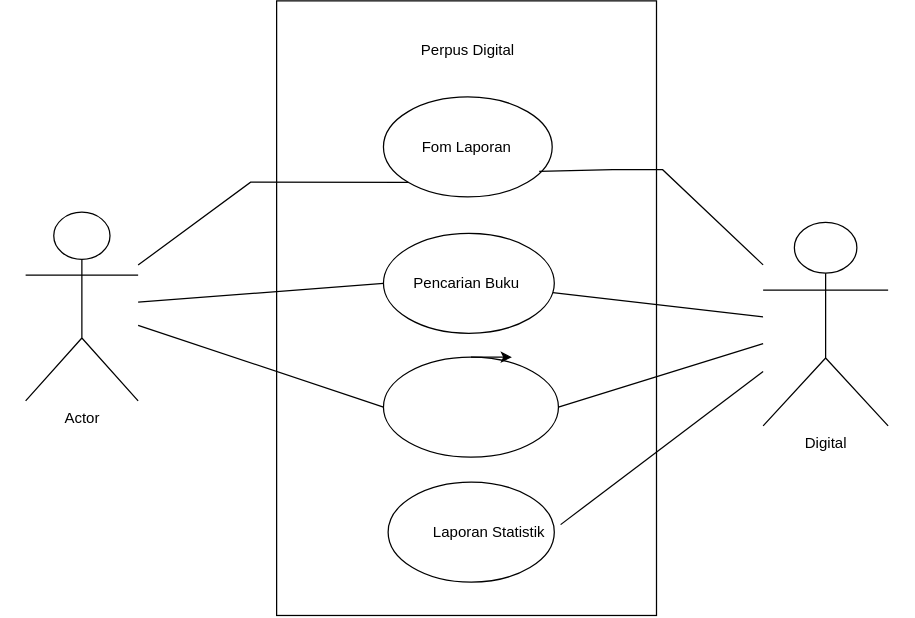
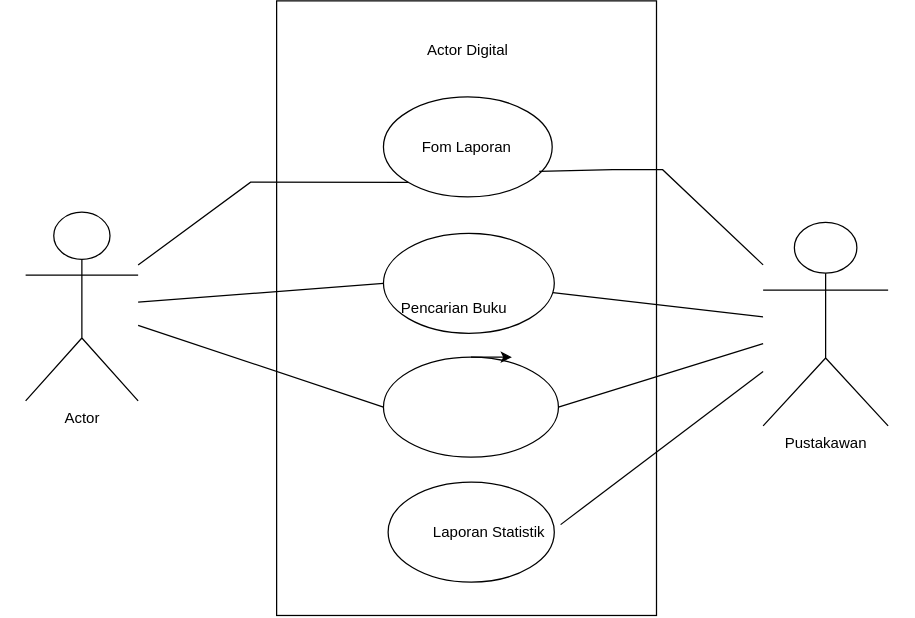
(468, 51) -> (468, 51)
(467, 283) -> (454, 308)
(826, 443) -> (826, 443)
